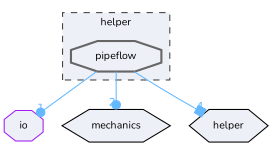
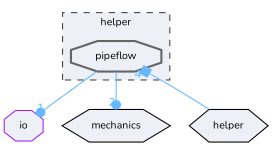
(164, 90) -> (180, 92)
